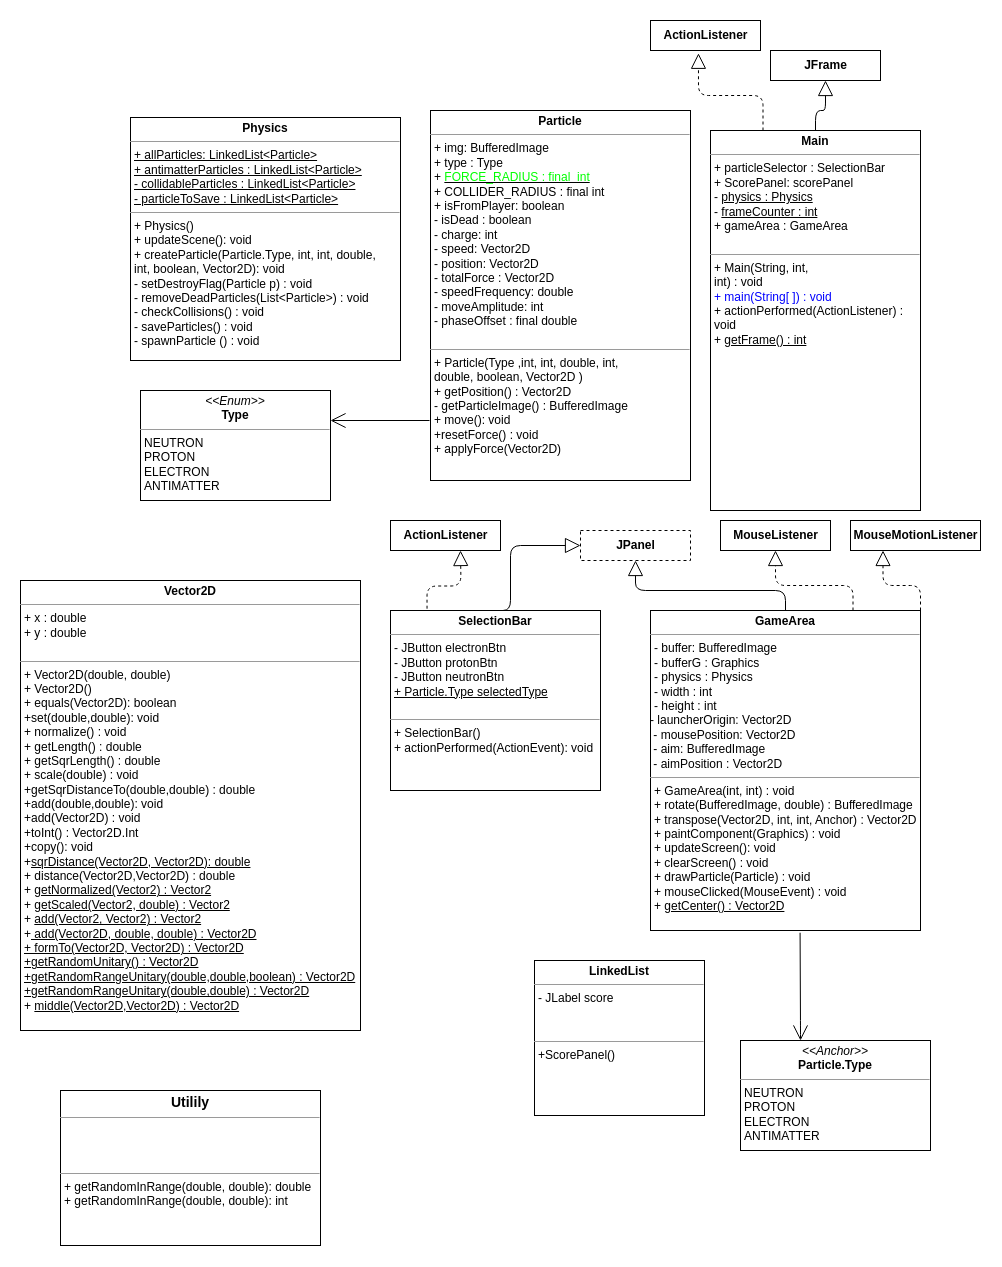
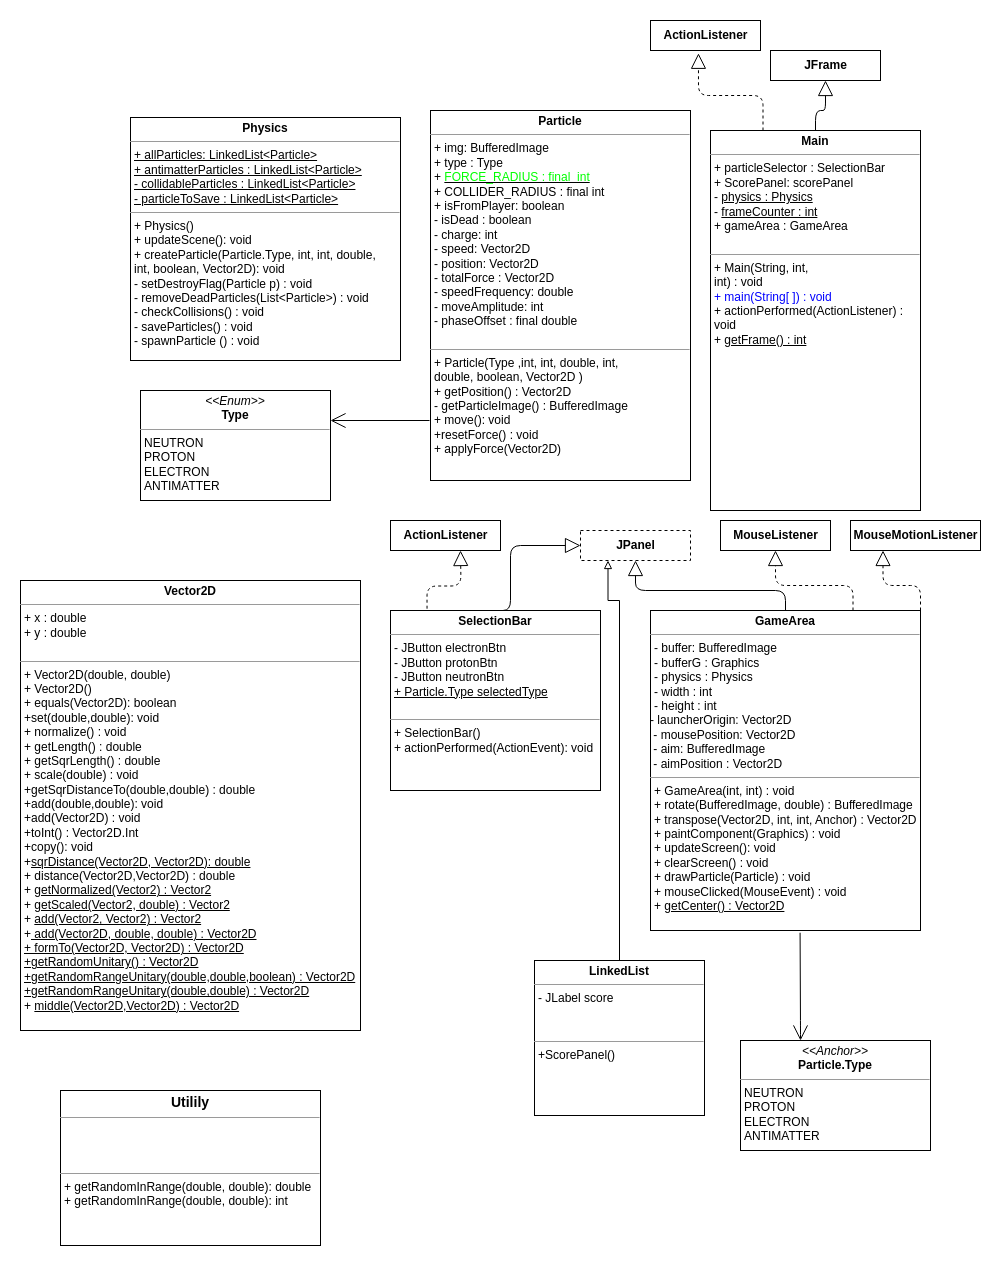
none -> (620, 760)
